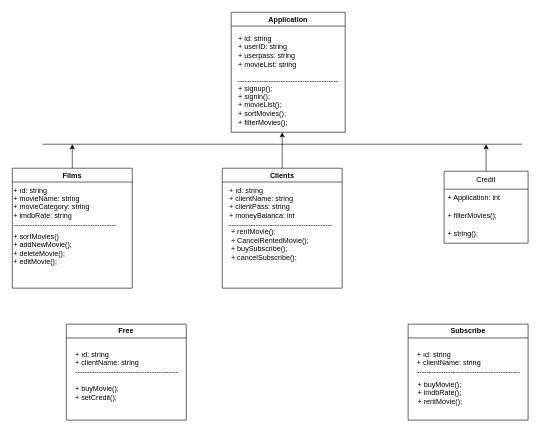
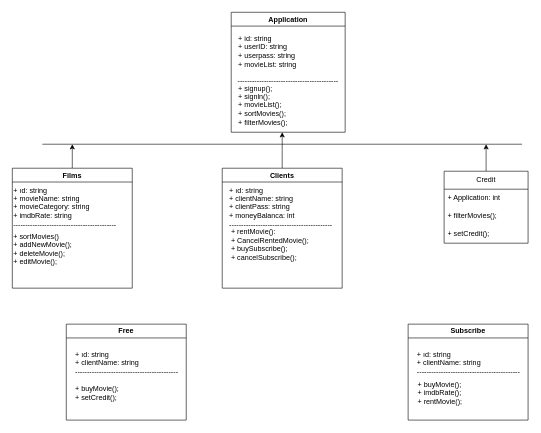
(467, 234) -> (473, 234)
